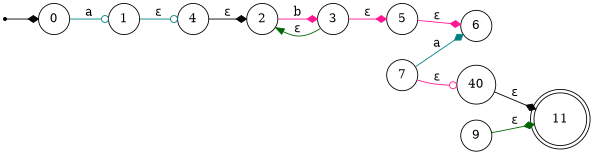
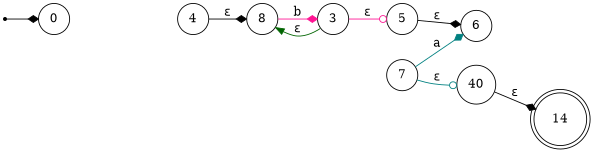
(124, 19) -> none
(262, 19) -> (262, 19)
(364, 19) -> (364, 19)
(434, 22) -> (434, 22)
(433, 84) -> (433, 84)
(560, 119) -> (560, 119)
(476, 136) -> none
